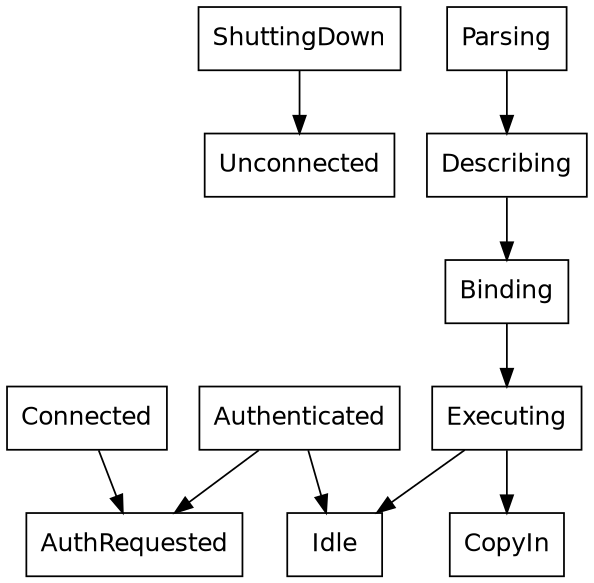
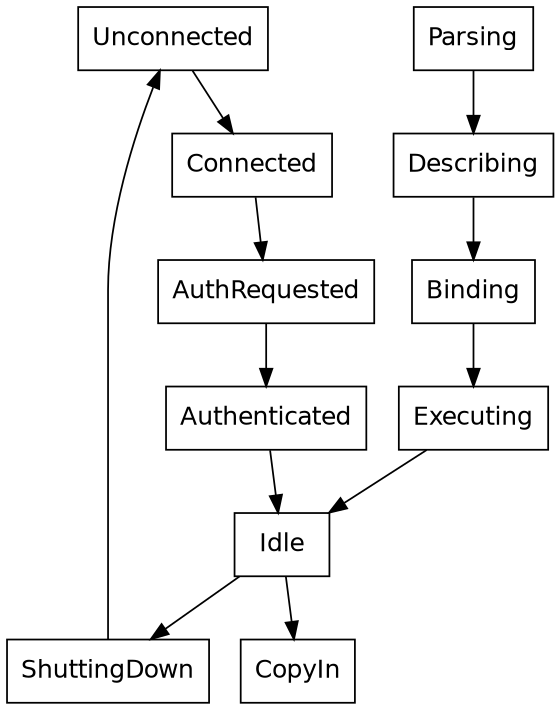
none -> (208, 95)
(507, 473) -> (289, 599)
(224, 476) -> (266, 346)
none -> (202, 603)
